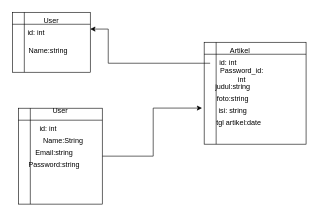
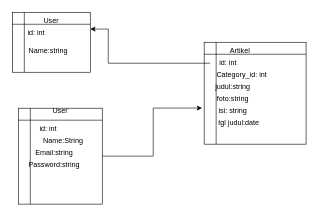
(242, 75) -> (242, 75)
(239, 123) -> (239, 123)
